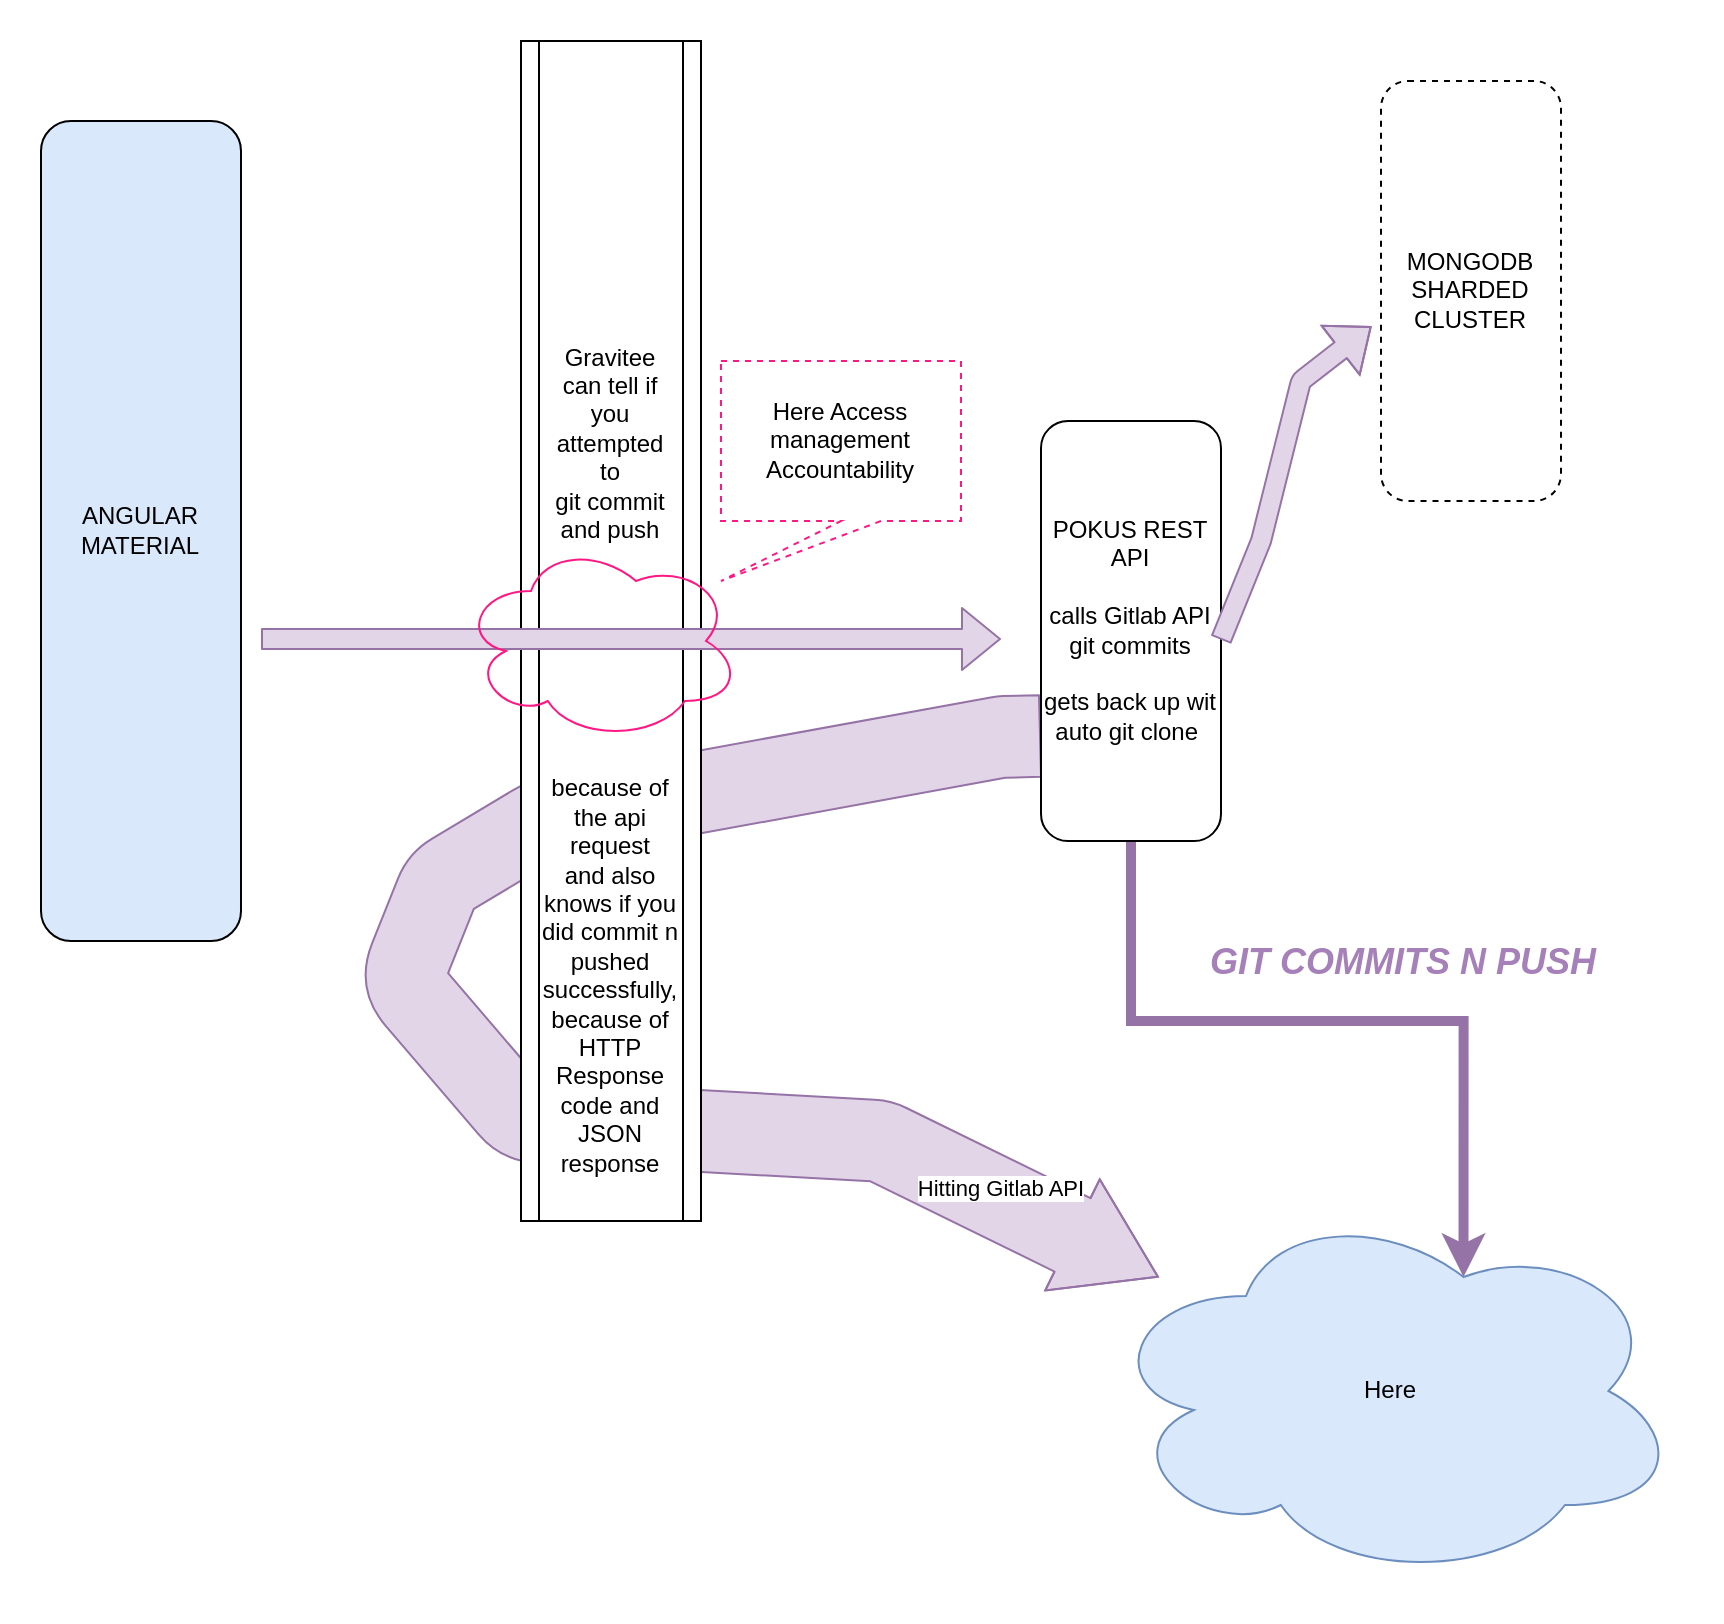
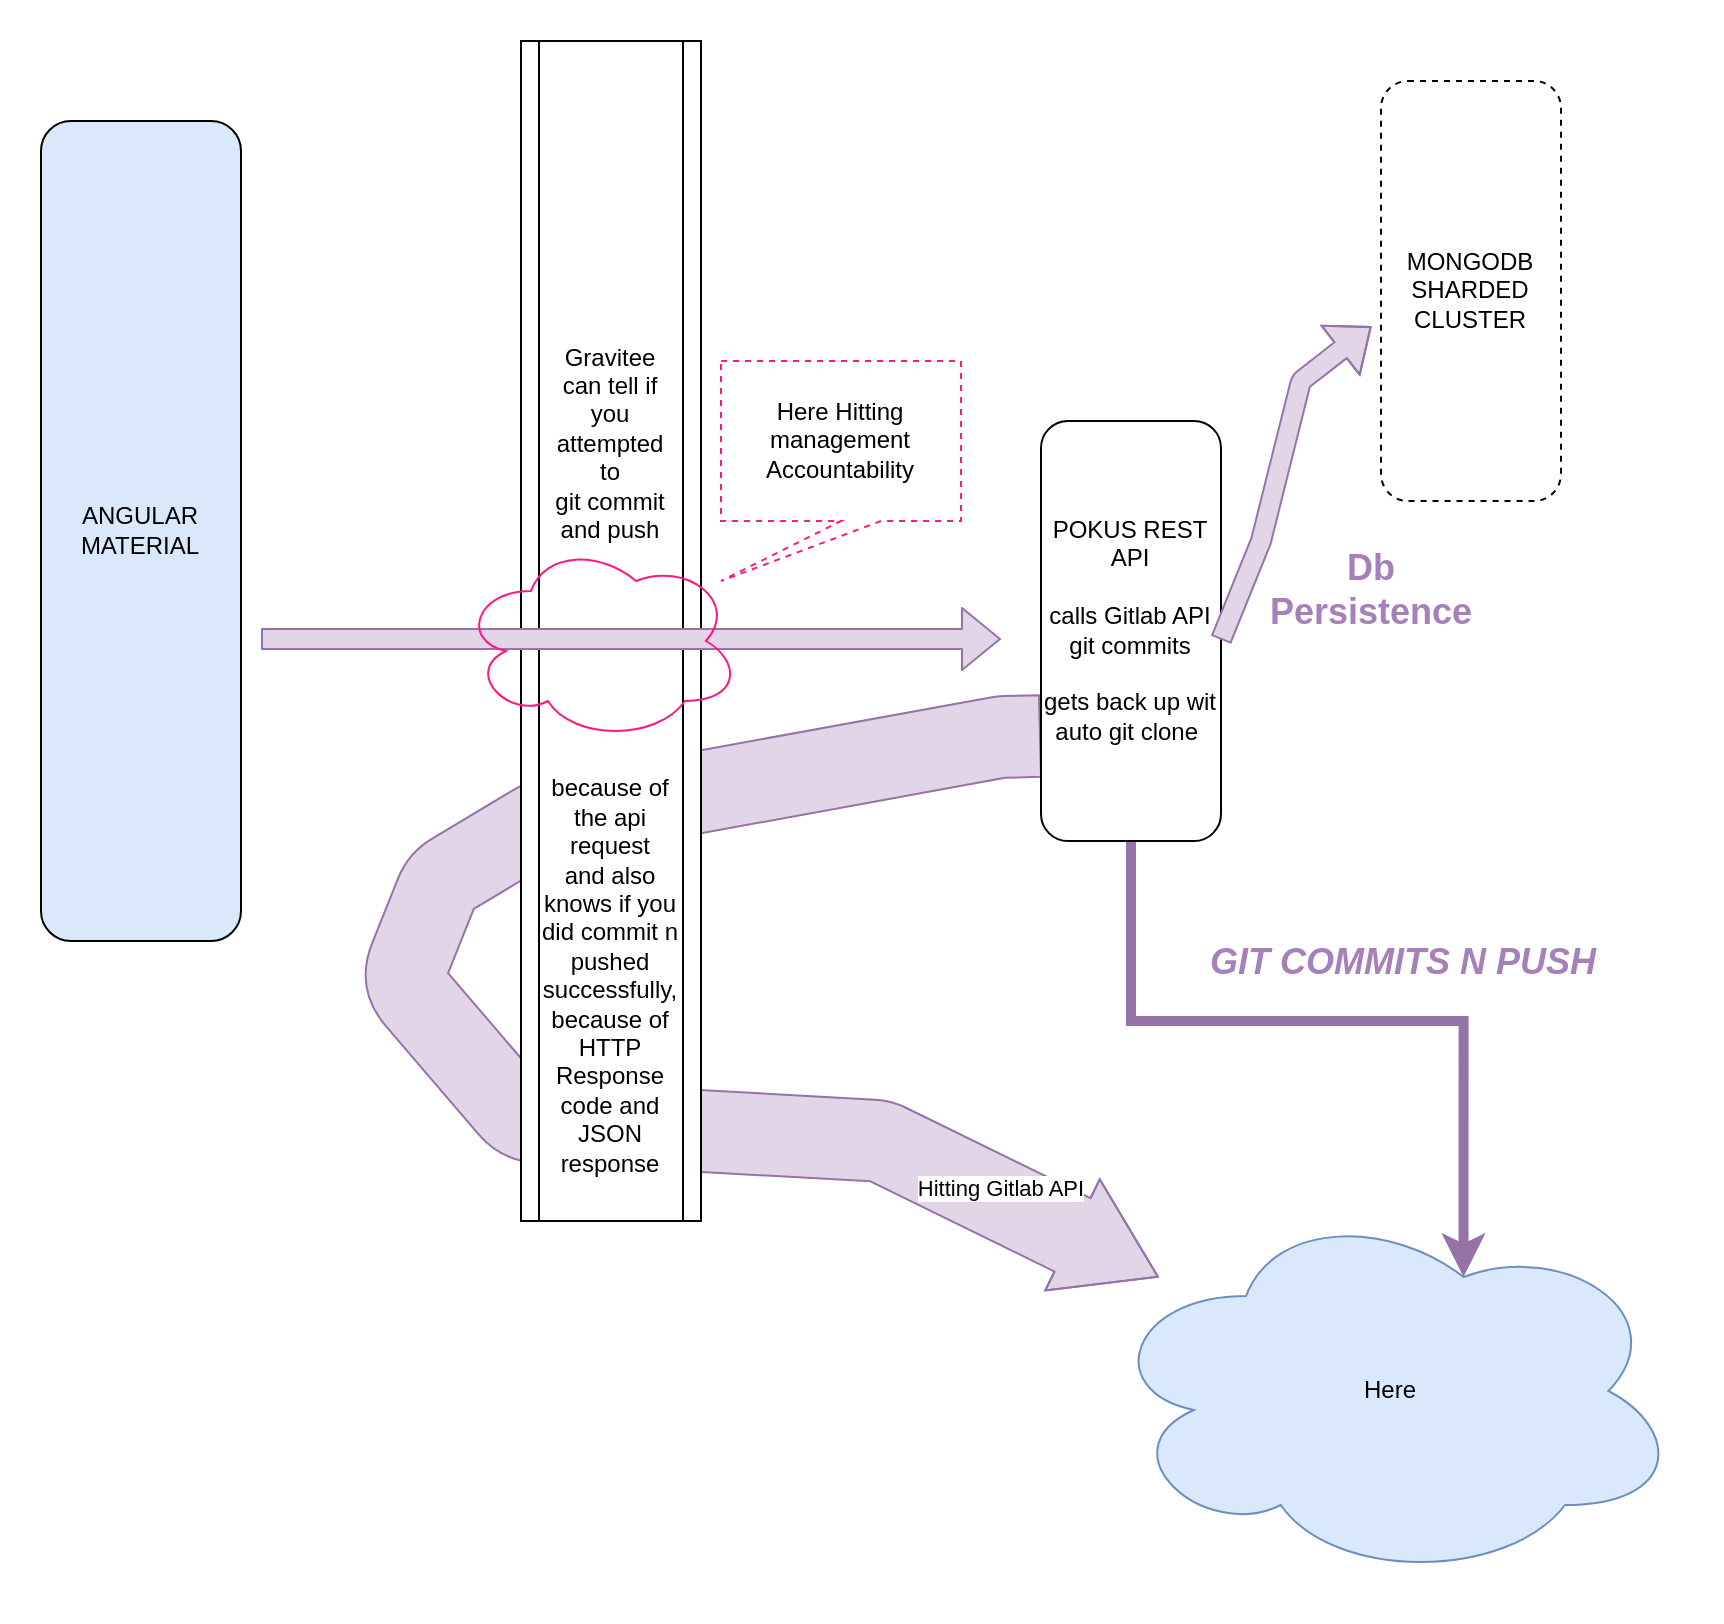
(841, 441) -> (841, 441)
none -> (1371, 591)
